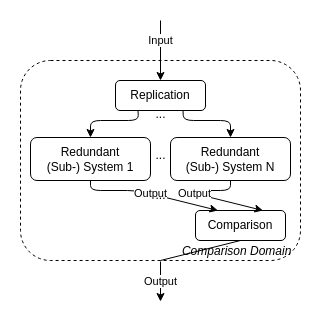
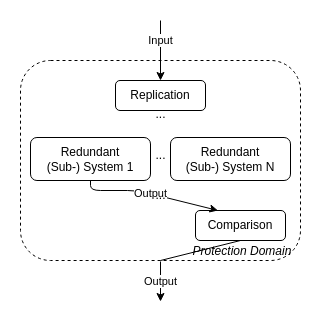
(115, 121) -> none
(207, 121) -> none
(198, 194) -> none
(246, 250) -> (246, 250)
